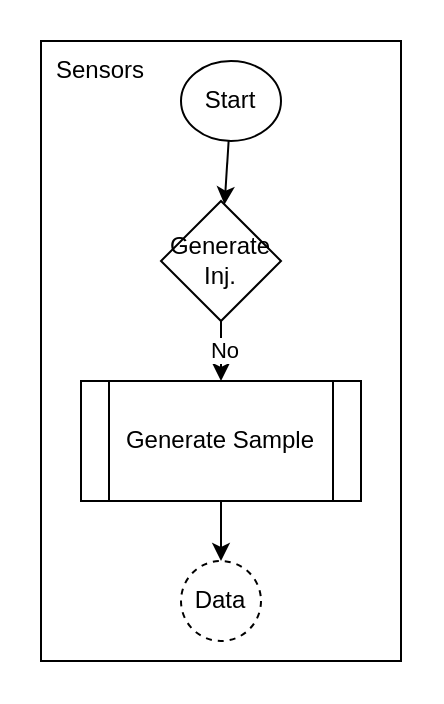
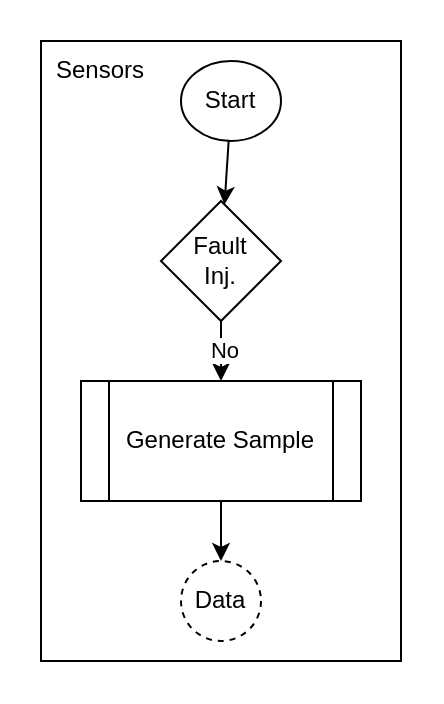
(221, 261) -> (221, 261)
